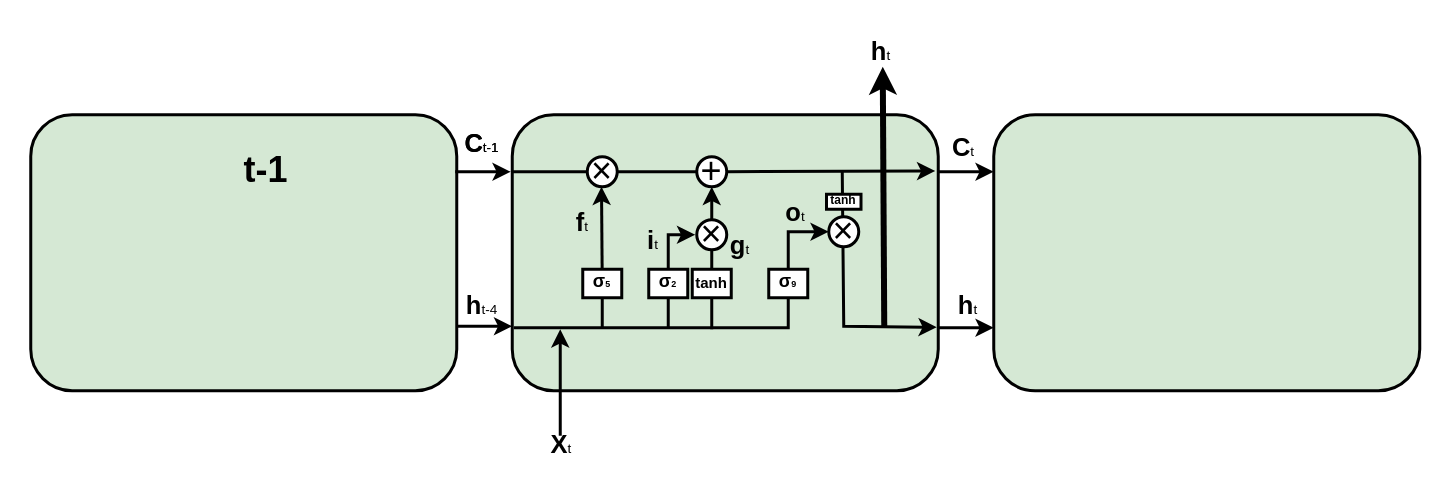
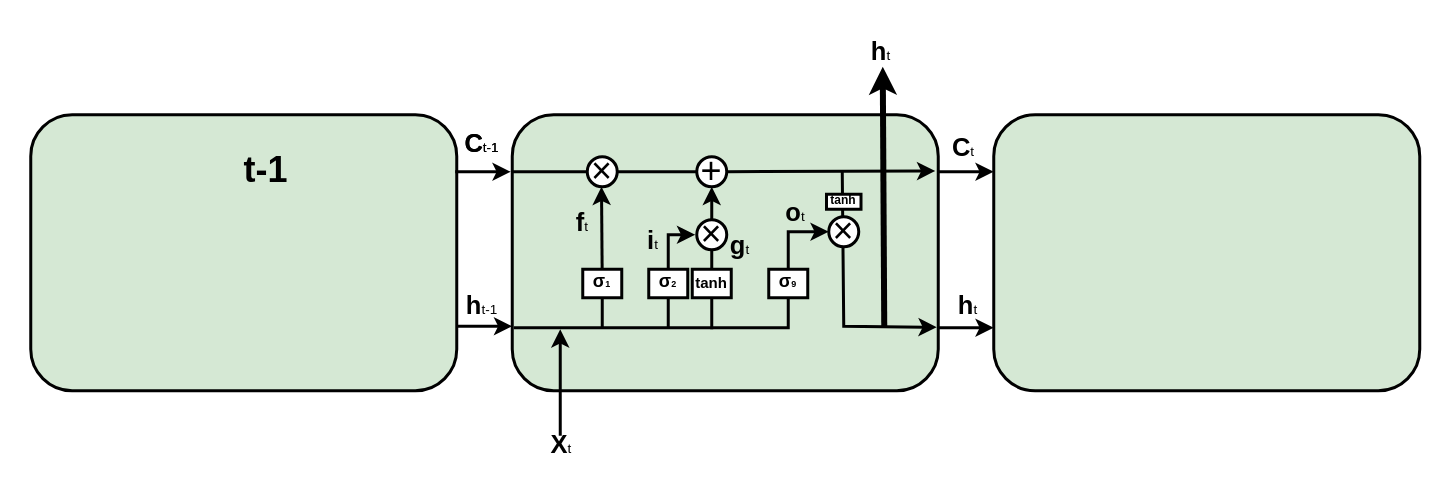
(602, 281) -> (602, 281)
(482, 307) -> (482, 307)
